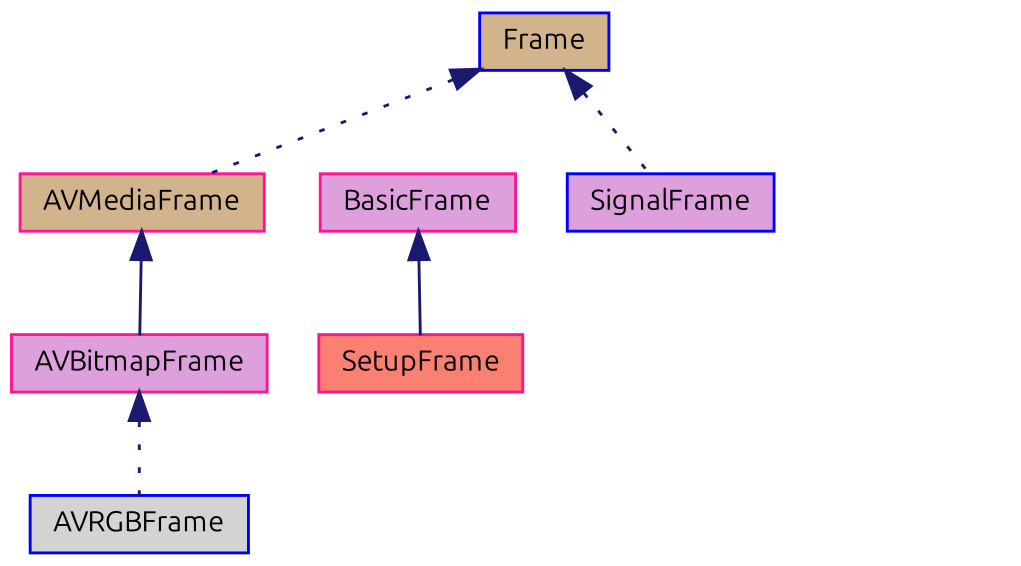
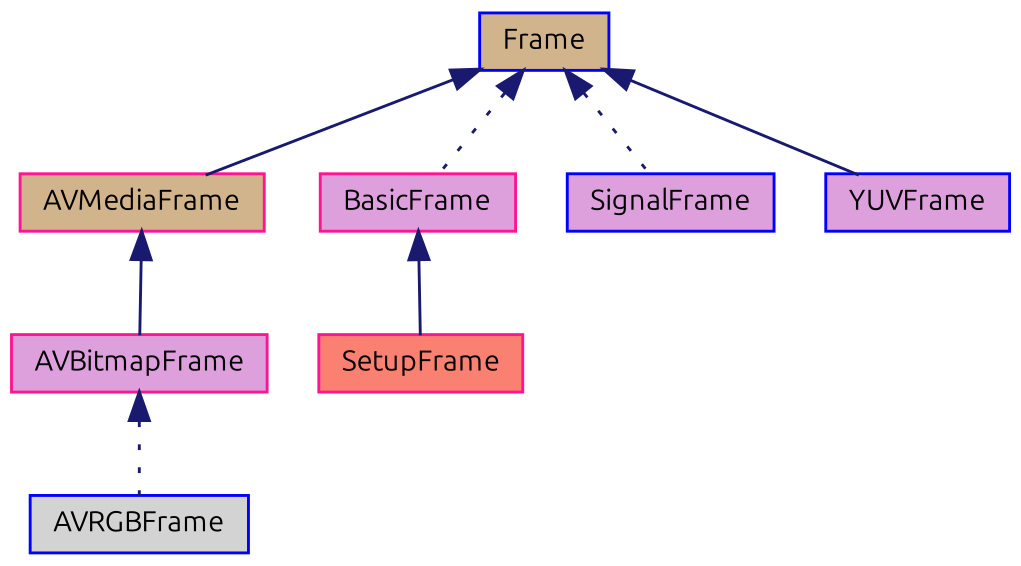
(329, 127) -> (329, 127)
none -> (472, 134)
none -> (918, 202)
